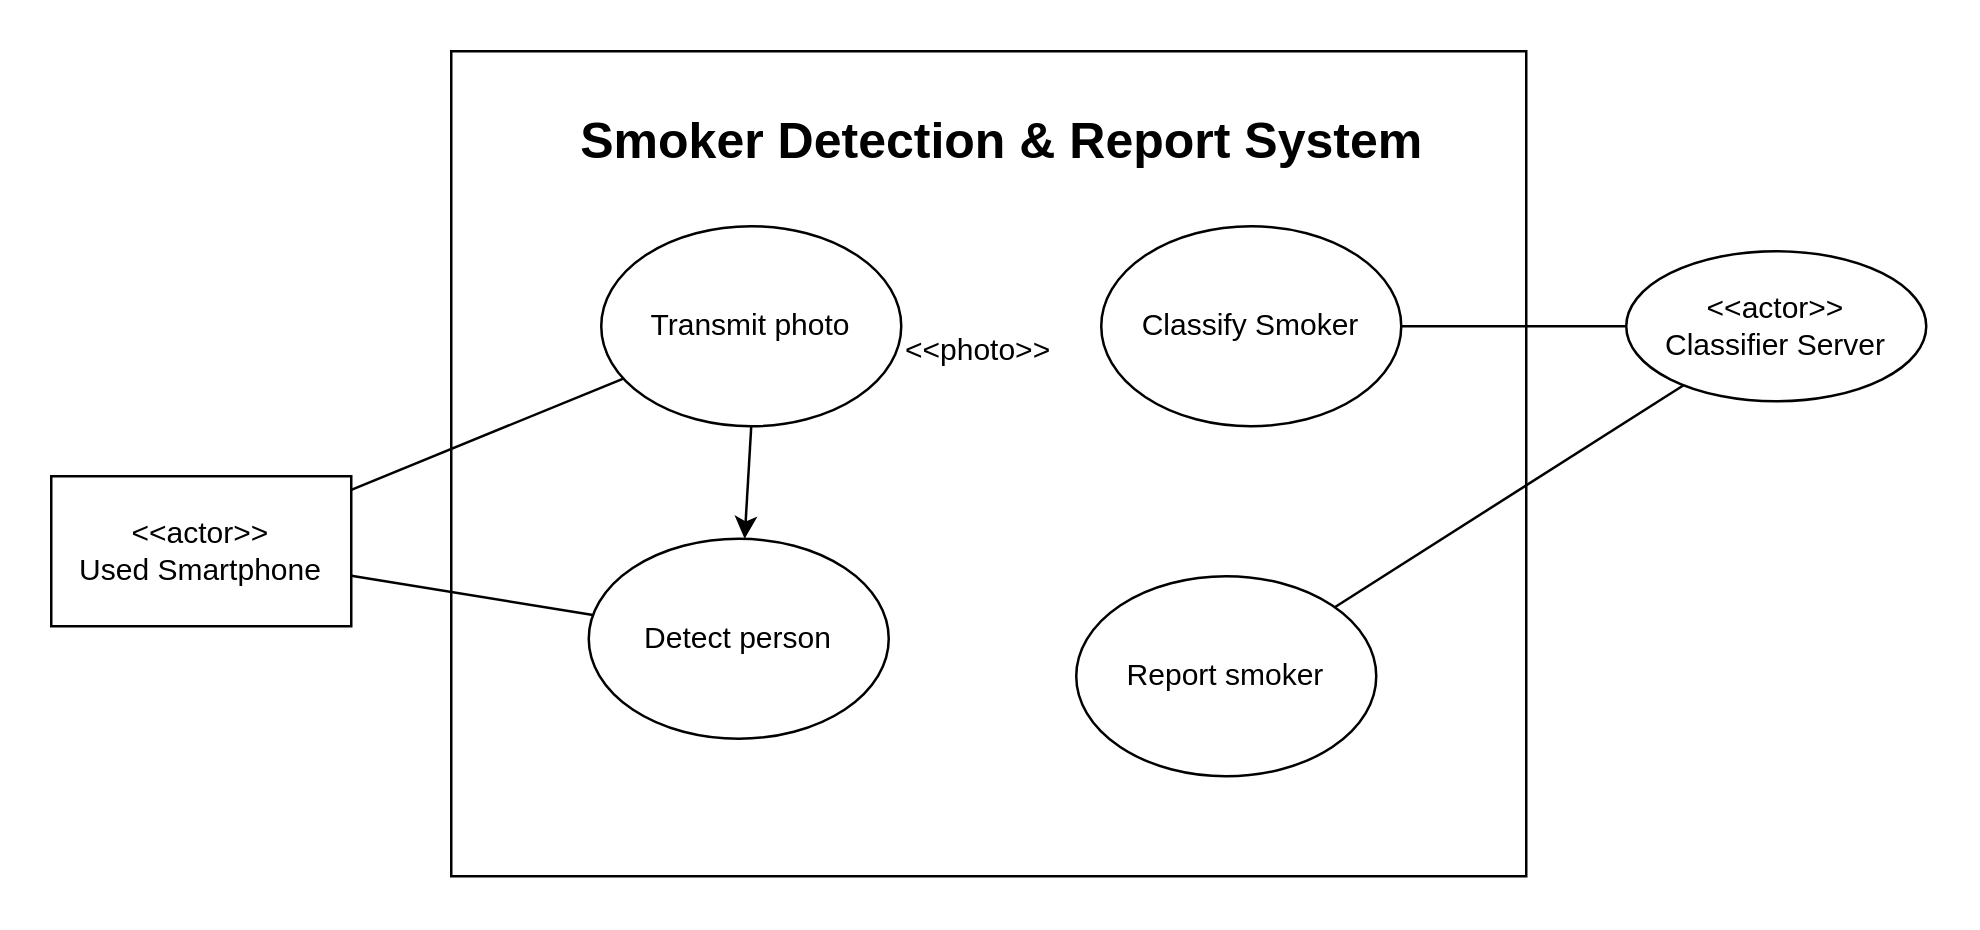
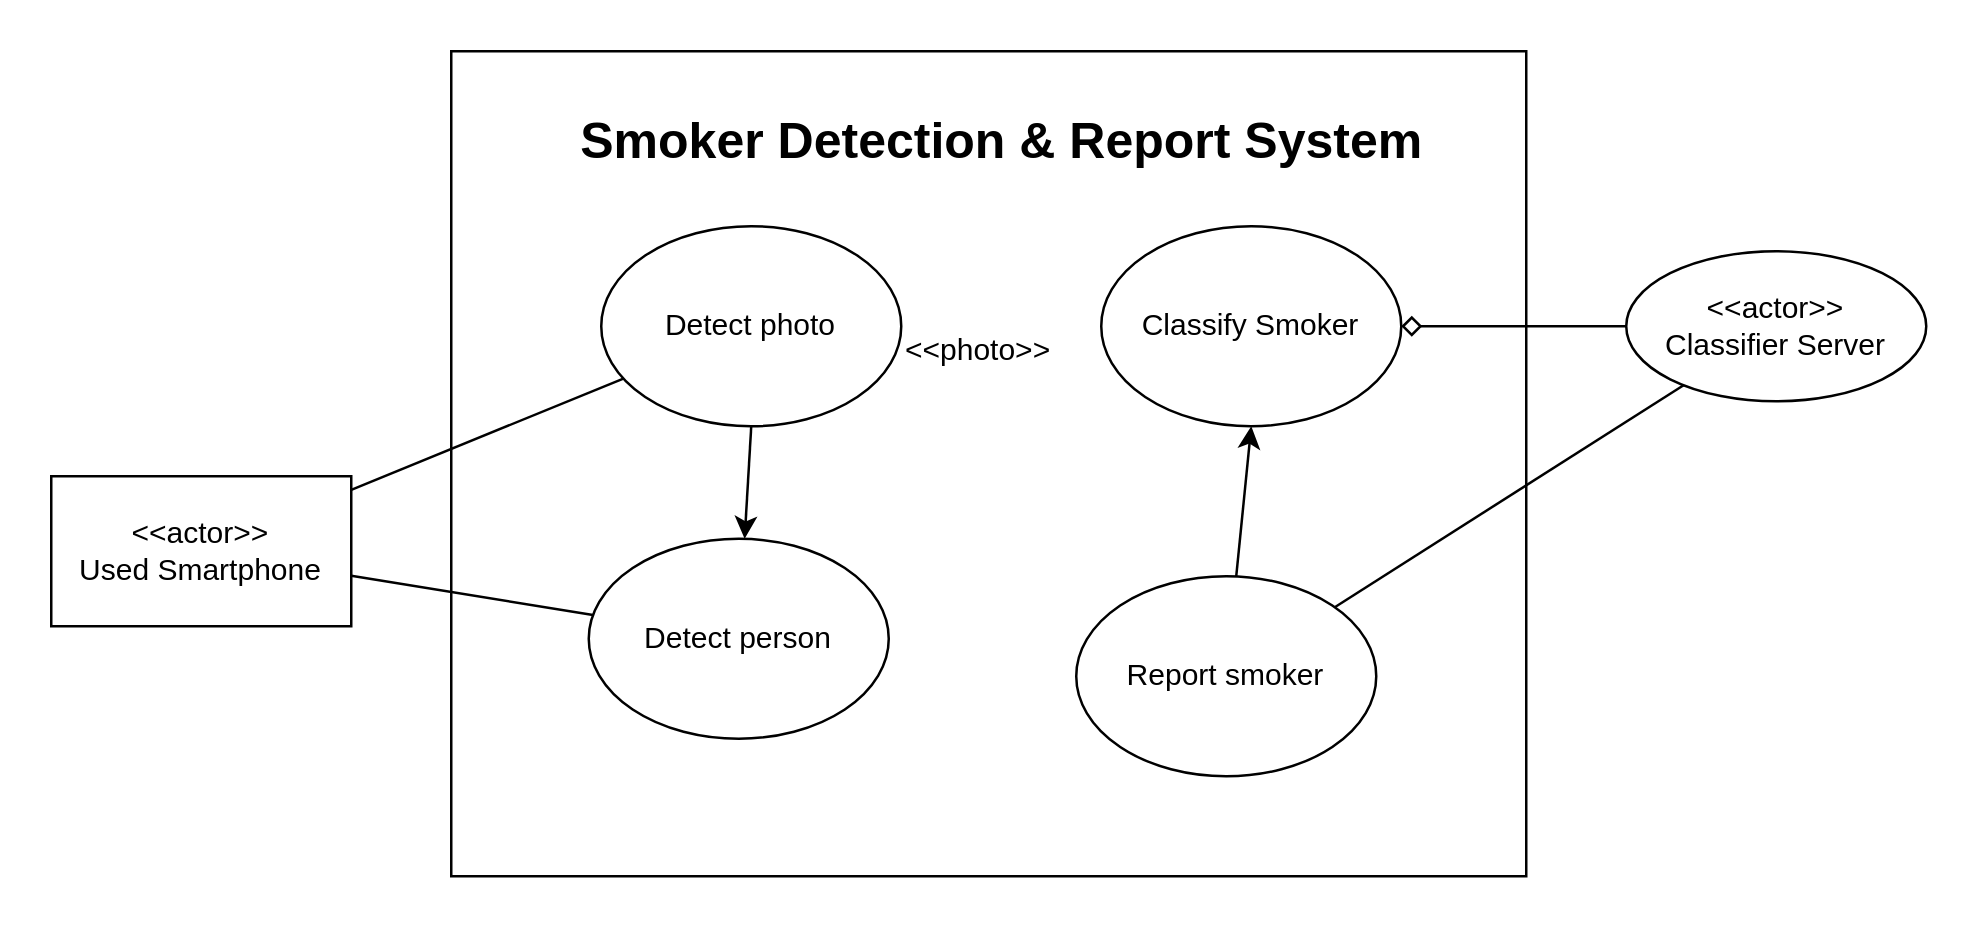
(751, 326) -> (751, 326)
(1412, 326) -> (1422, 326)
none -> (1243, 509)
